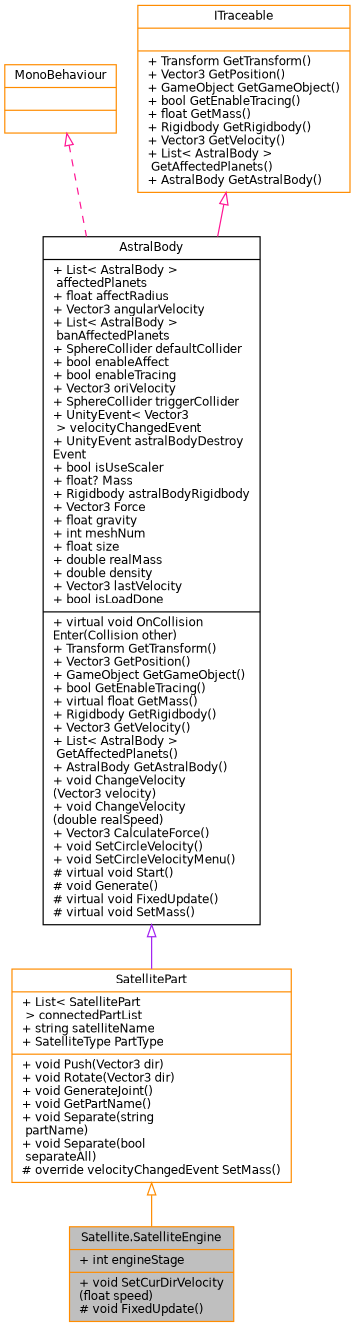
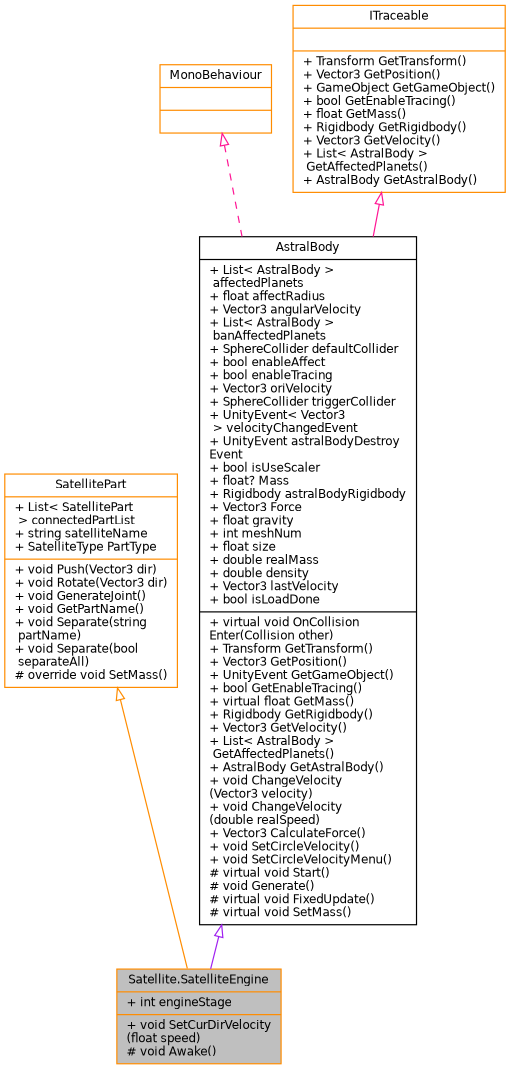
(149, 675) -> (301, 675)
(152, 953) -> (215, 953)
(152, 1170) -> (91, 675)
(141, 1309) -> (172, 1052)
